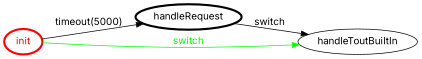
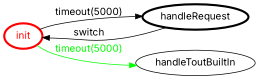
(268, 29) -> (108, 40)
(189, 41) -> (89, 49)
